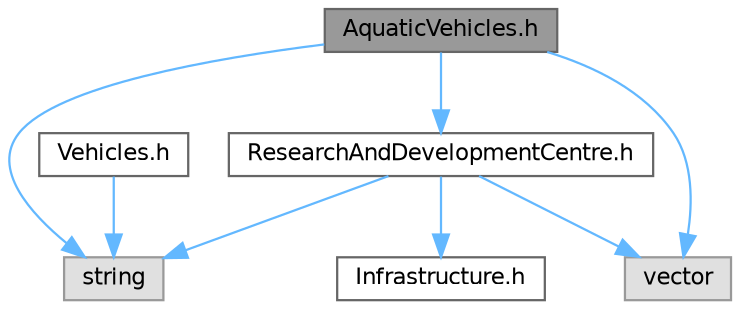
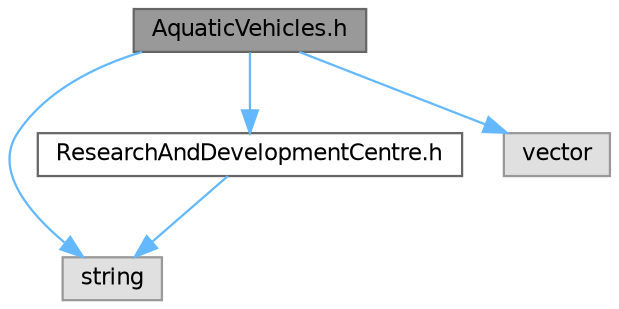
(114, 155) -> none
(549, 211) -> none
(441, 279) -> none
